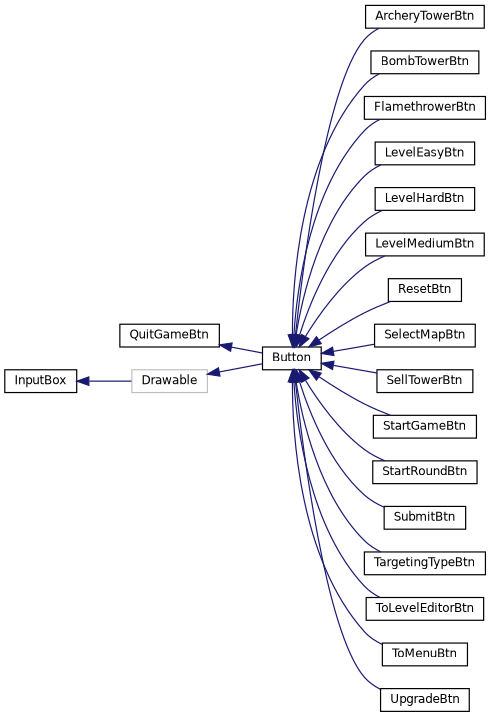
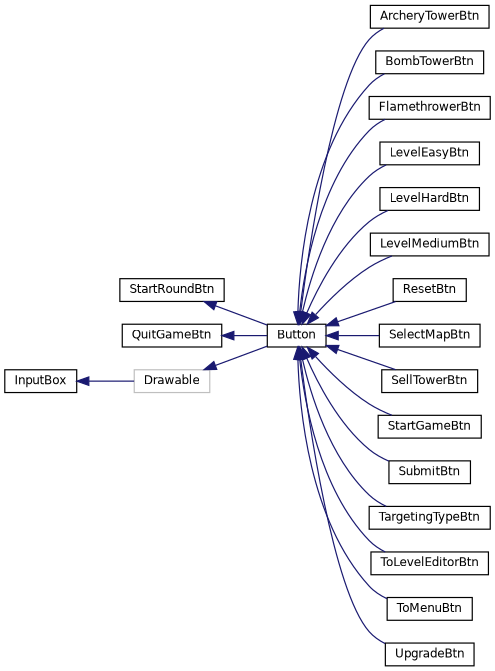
(340, 427) -> (241, 315)
